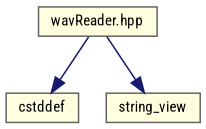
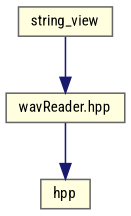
(121, 58) -> (65, 57)
(42, 108) -> (65, 194)
